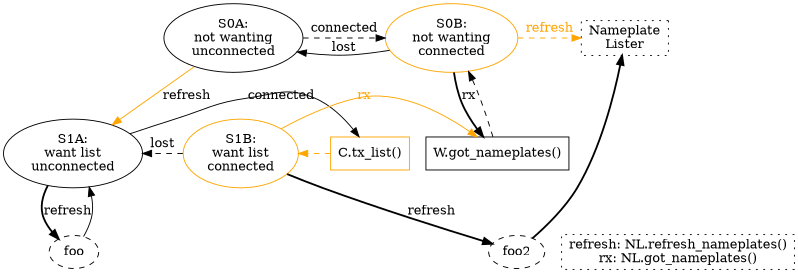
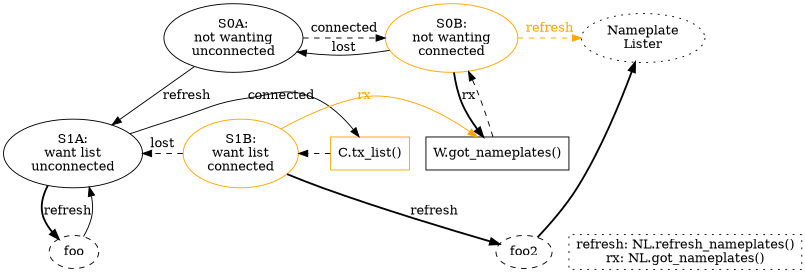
(625, 38) -> (643, 38)
(157, 93) -> (157, 93)
(319, 153) -> (319, 153)
